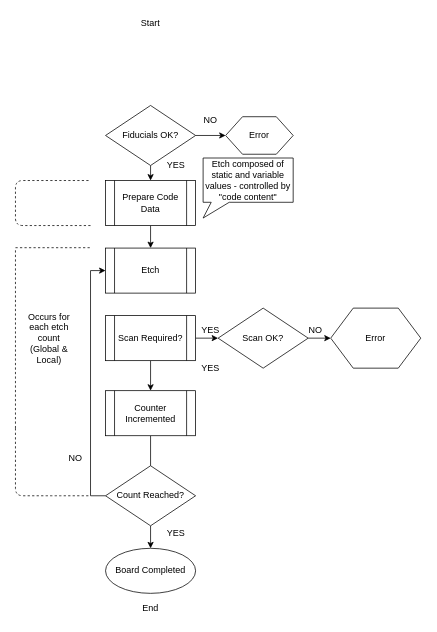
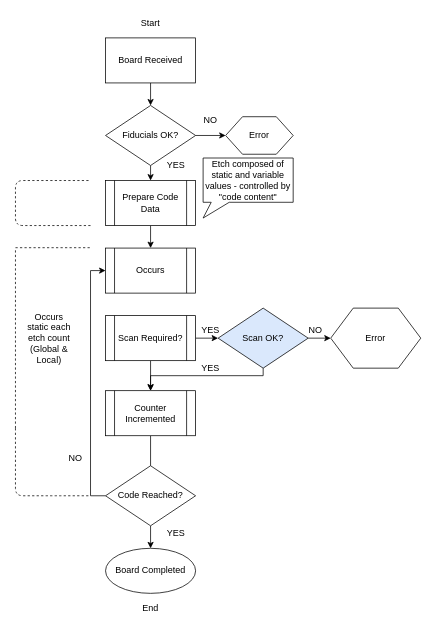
none -> (150, 60)
none -> (150, 91)
(150, 270) -> (150, 270)
(49, 338) -> (49, 338)
(263, 338) -> (263, 338)
none -> (212, 375)
(150, 495) -> (150, 495)
